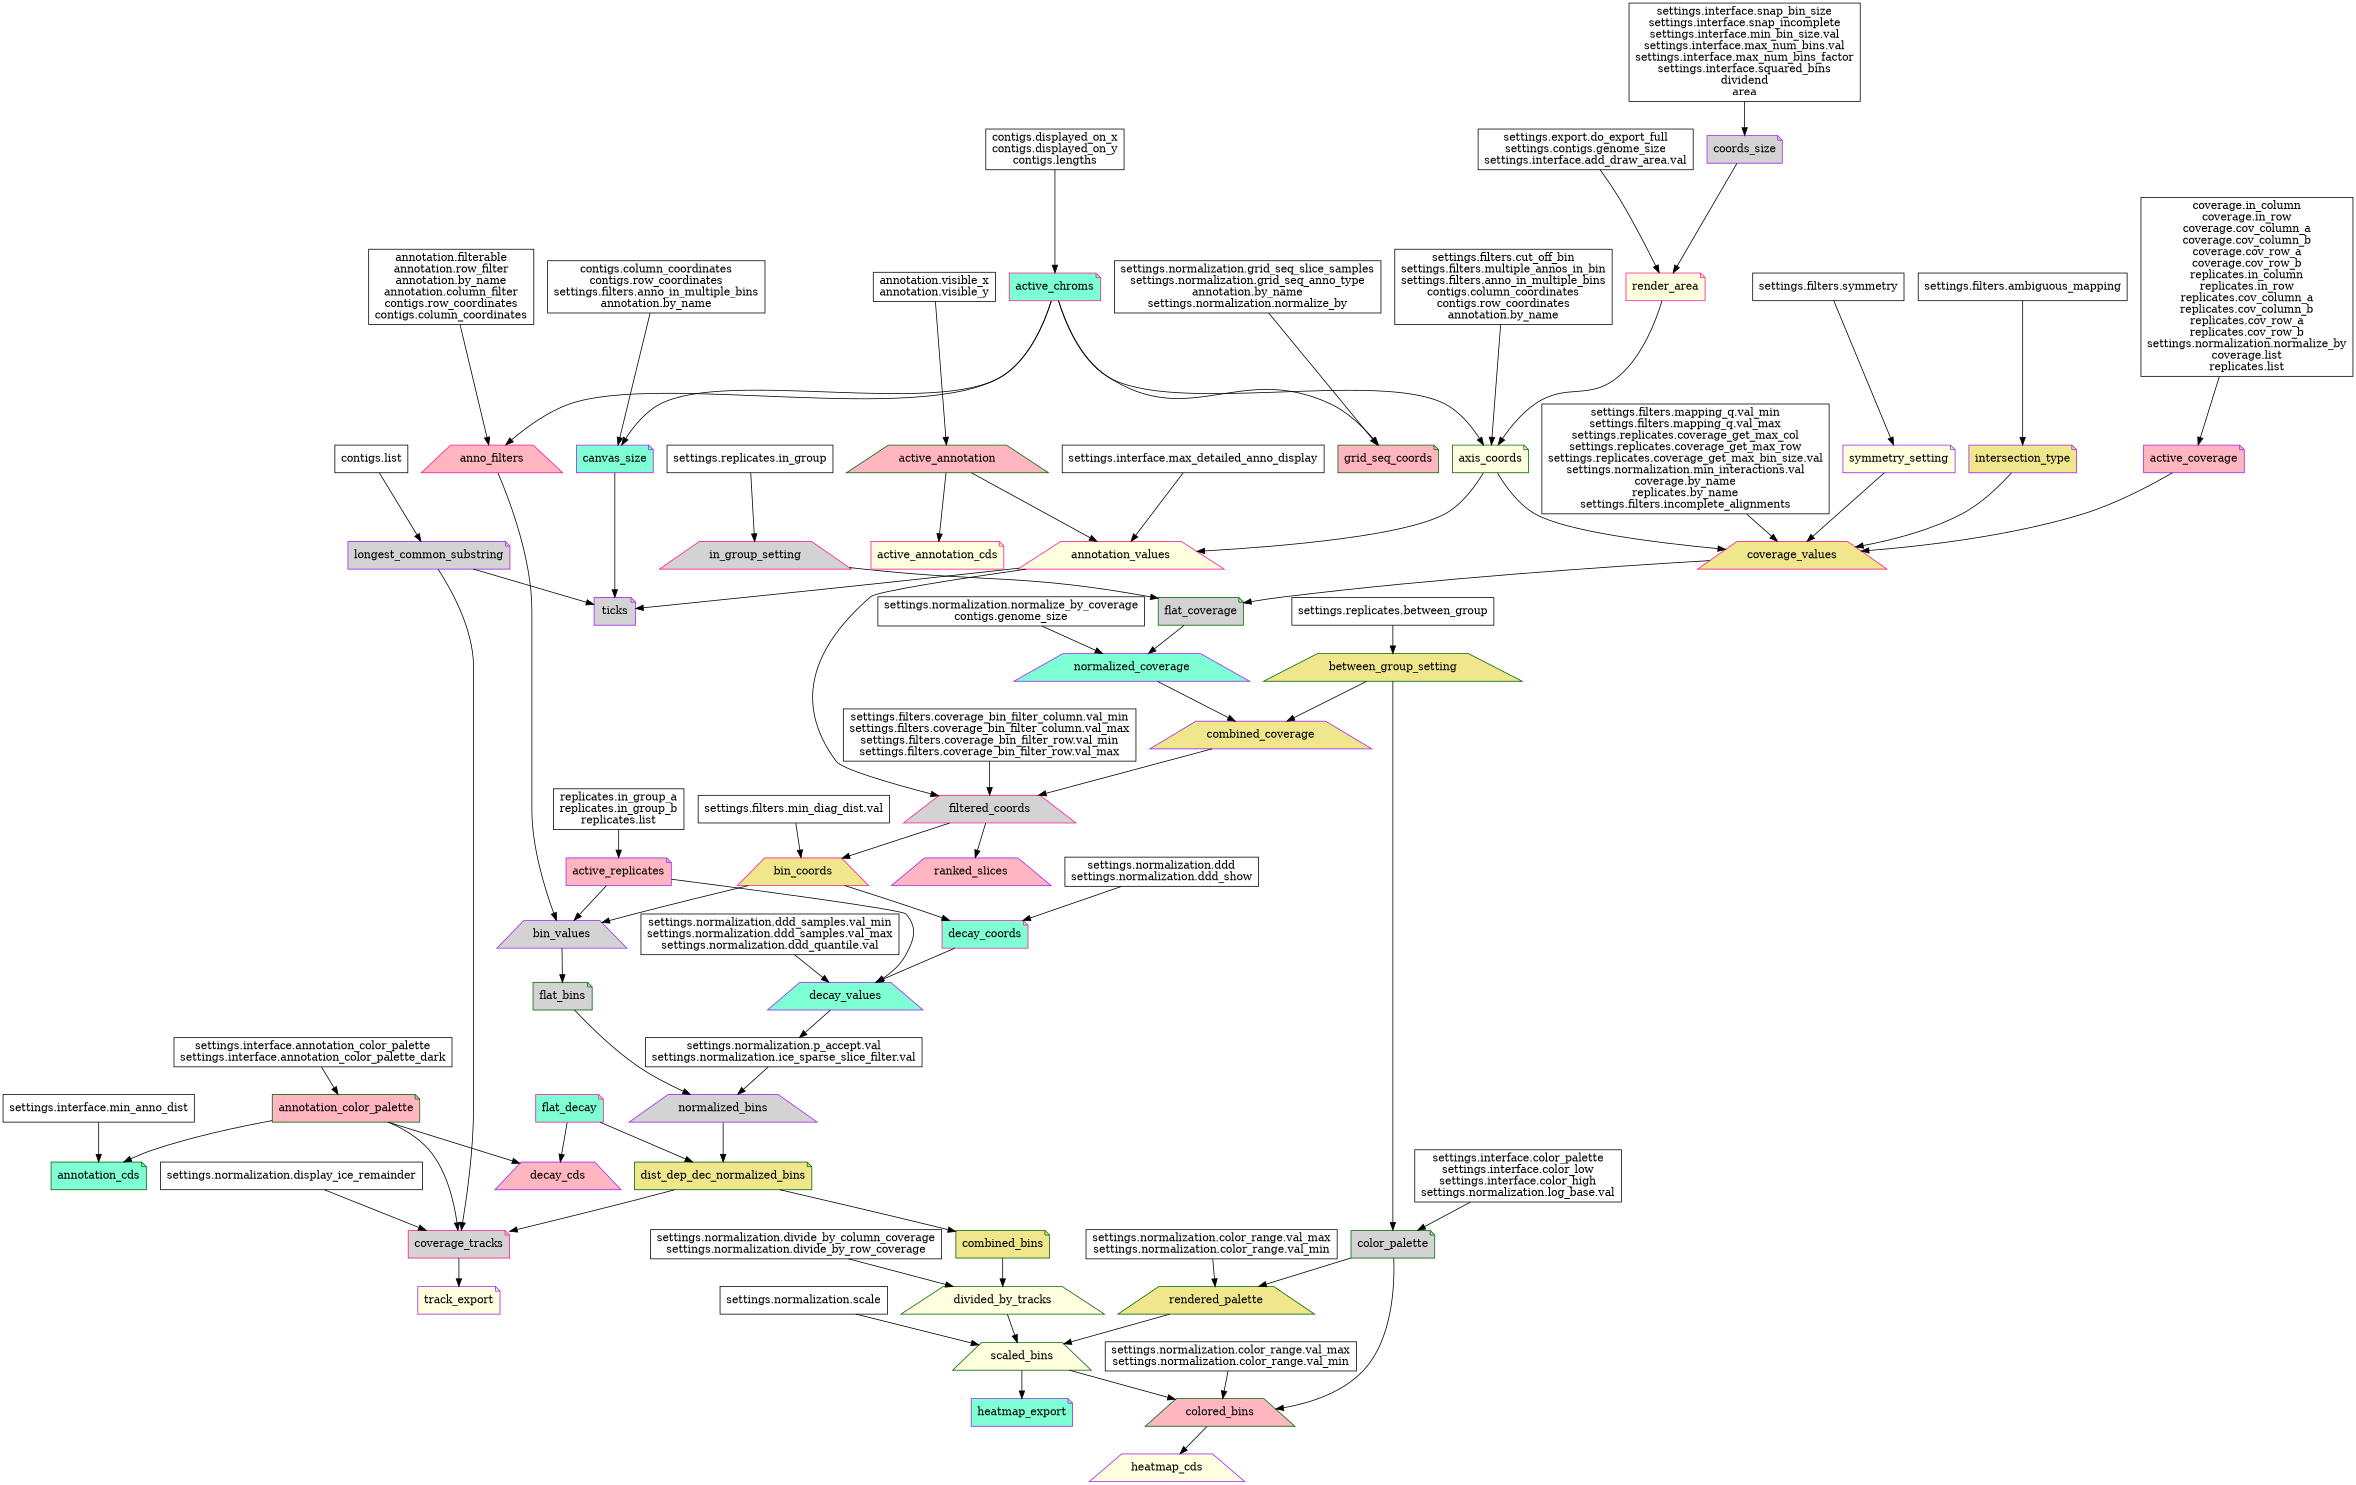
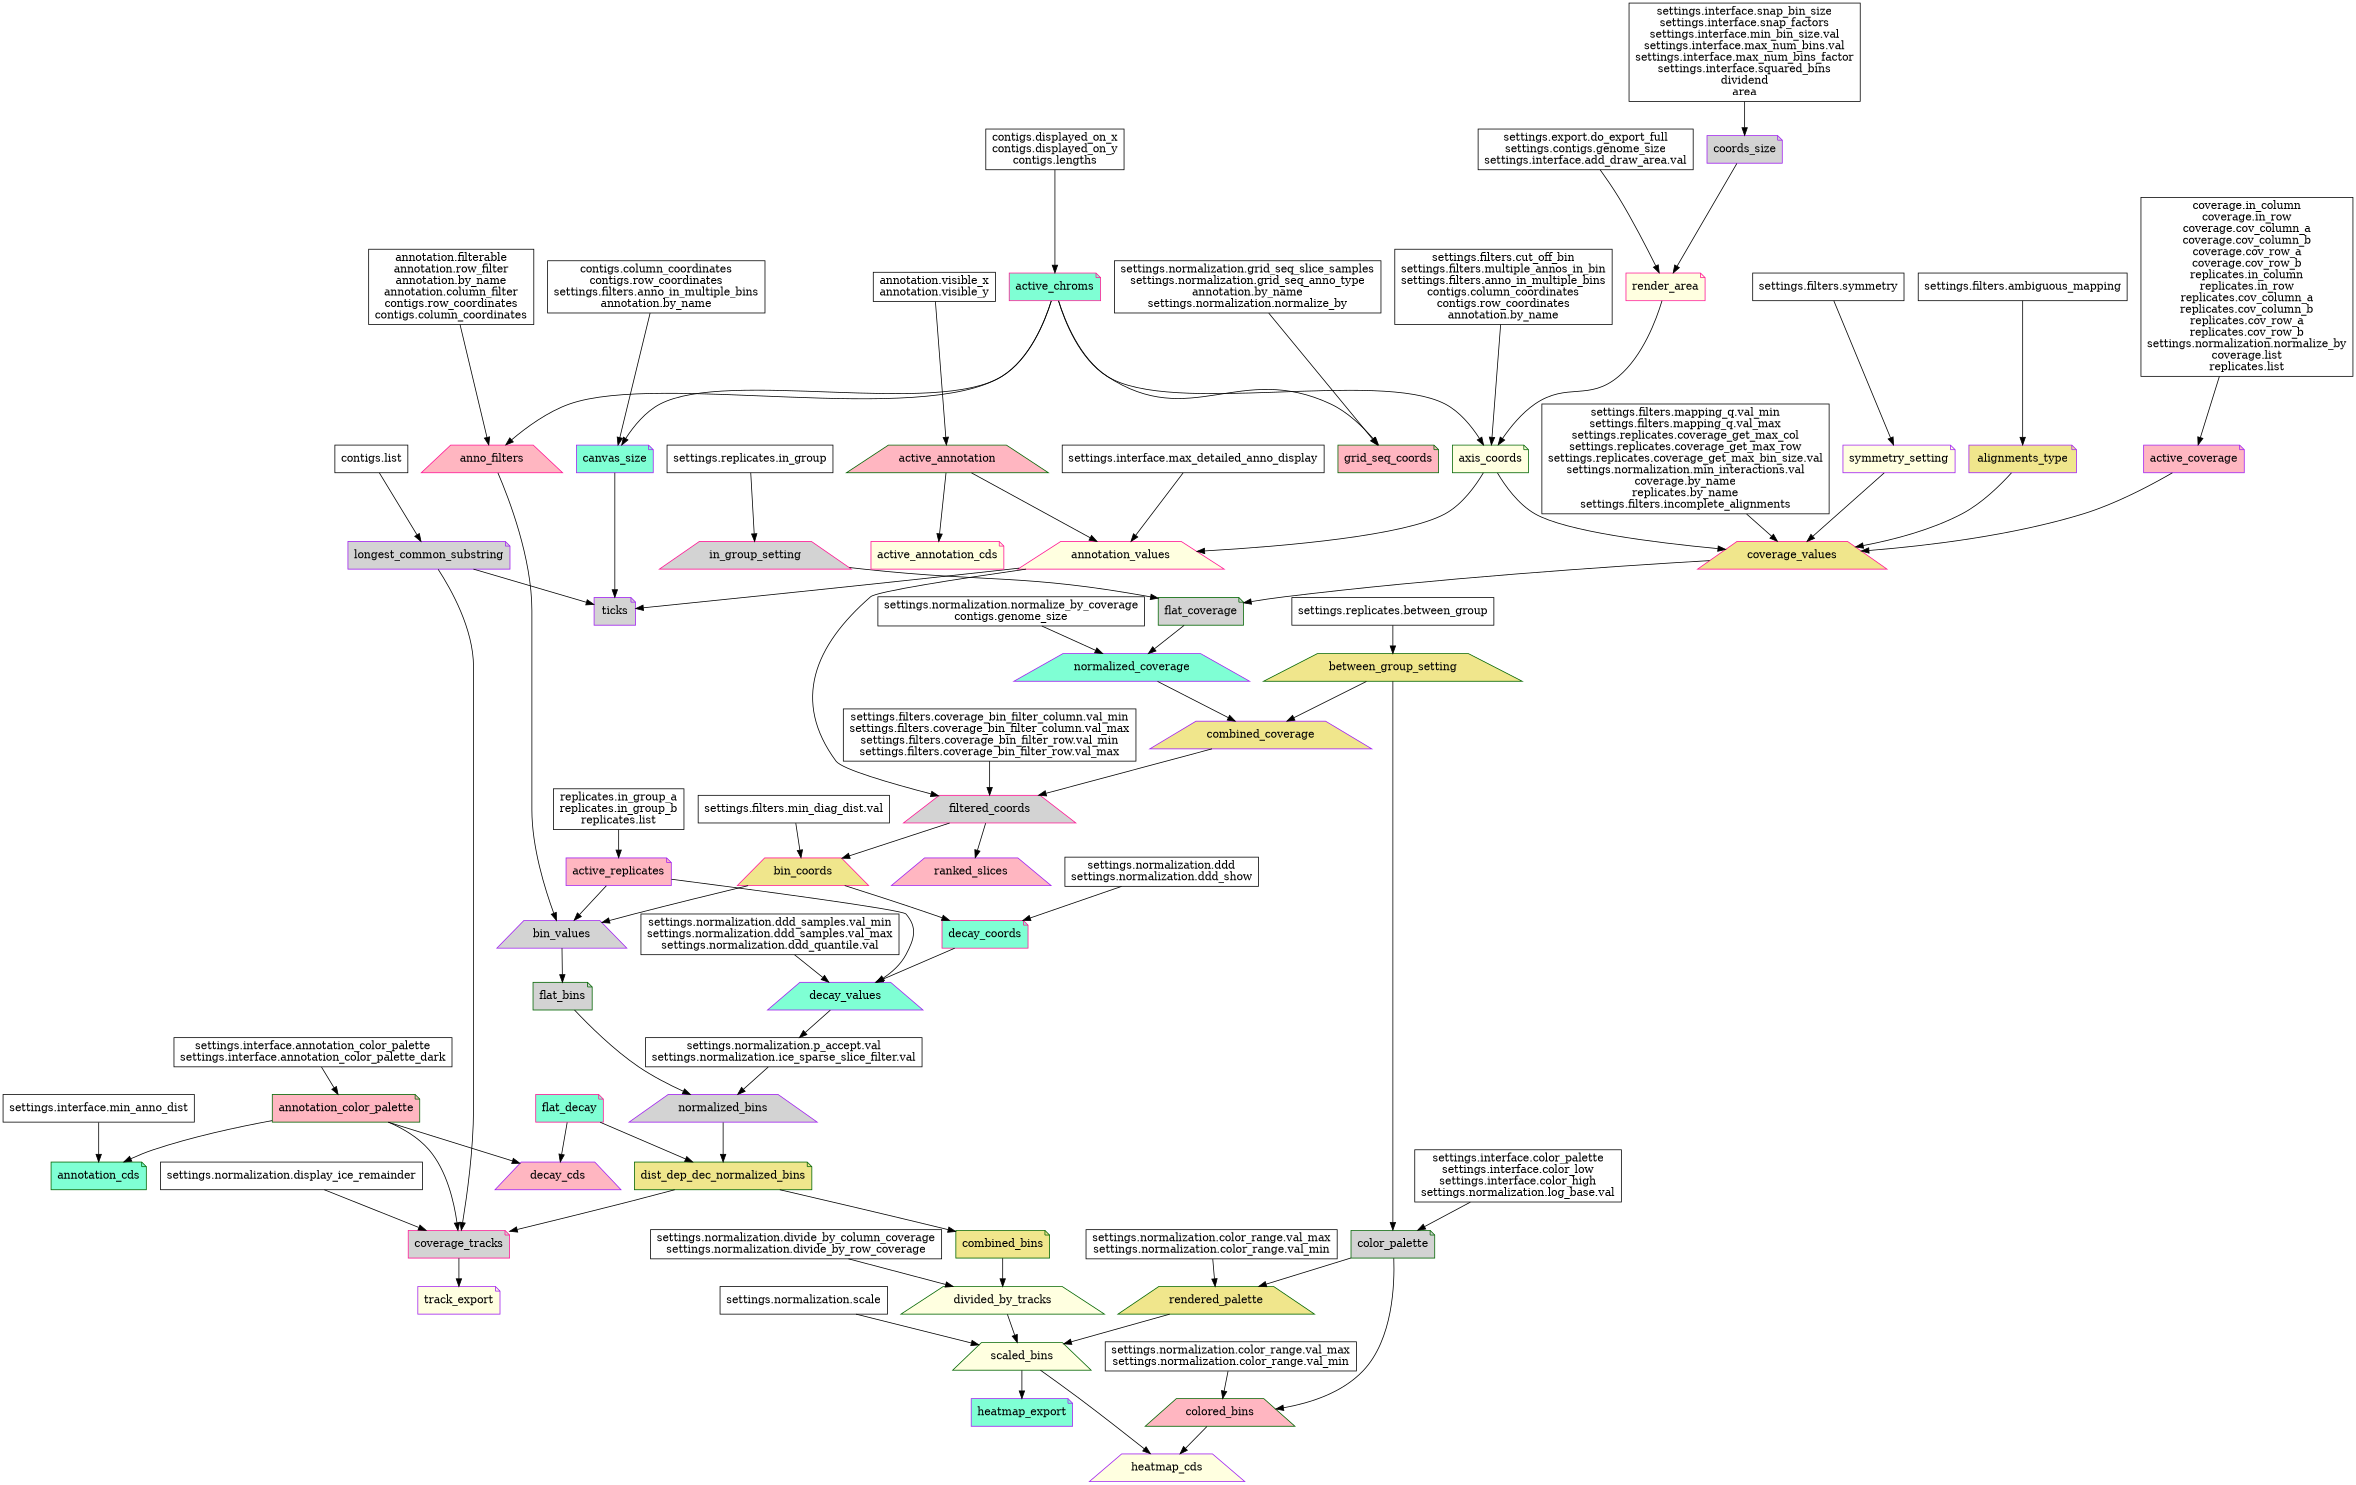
(1745, 23) -> (1745, 23)
(2023, 459) -> (2023, 459)
(1119, 1384) -> (1093, 1409)
